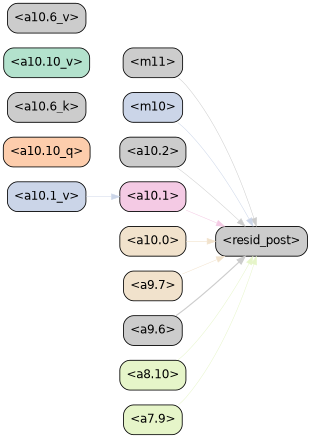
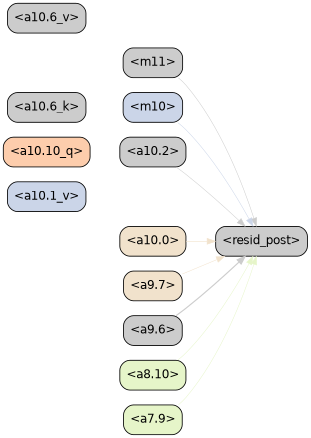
(47, 63) -> none
(153, 197) -> none
